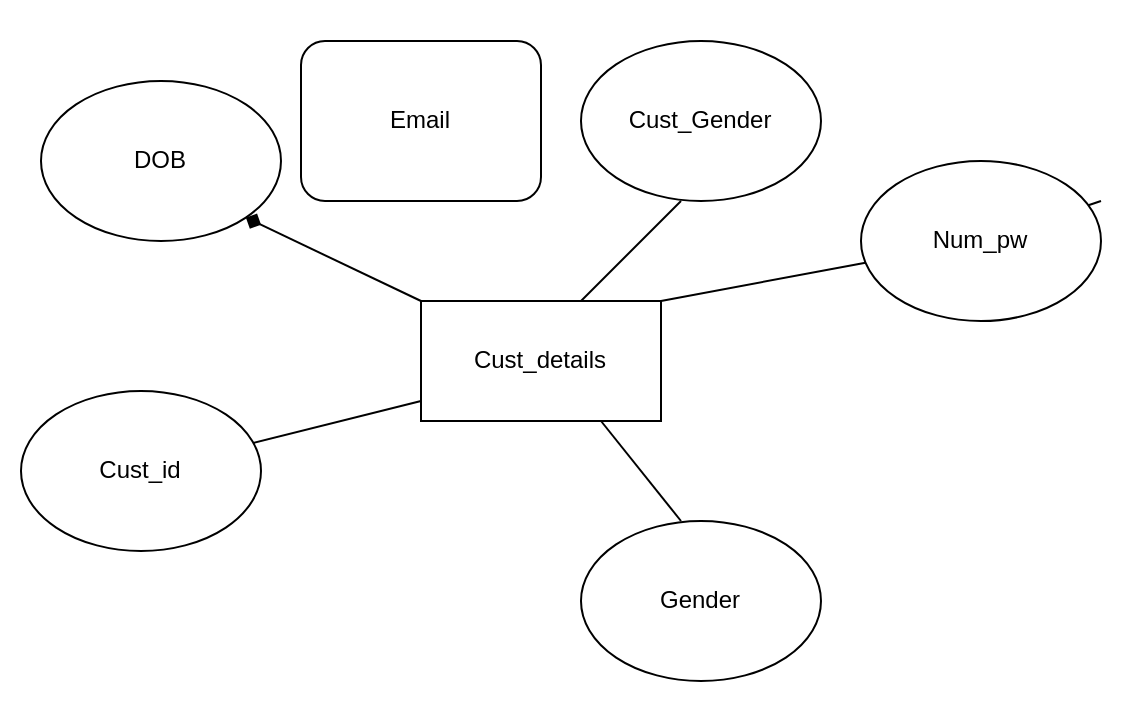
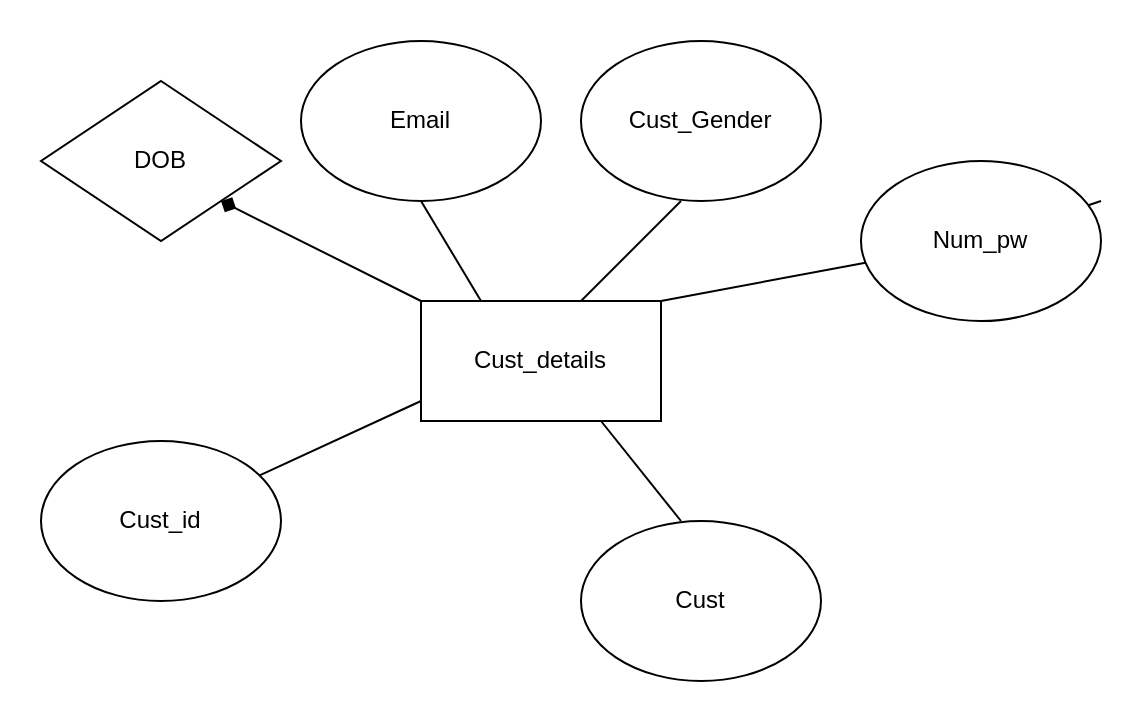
(421, 121) -> (421, 121)
(161, 161) -> (161, 161)
none -> (451, 251)
(141, 471) -> (161, 521)
(701, 601) -> (701, 601)
